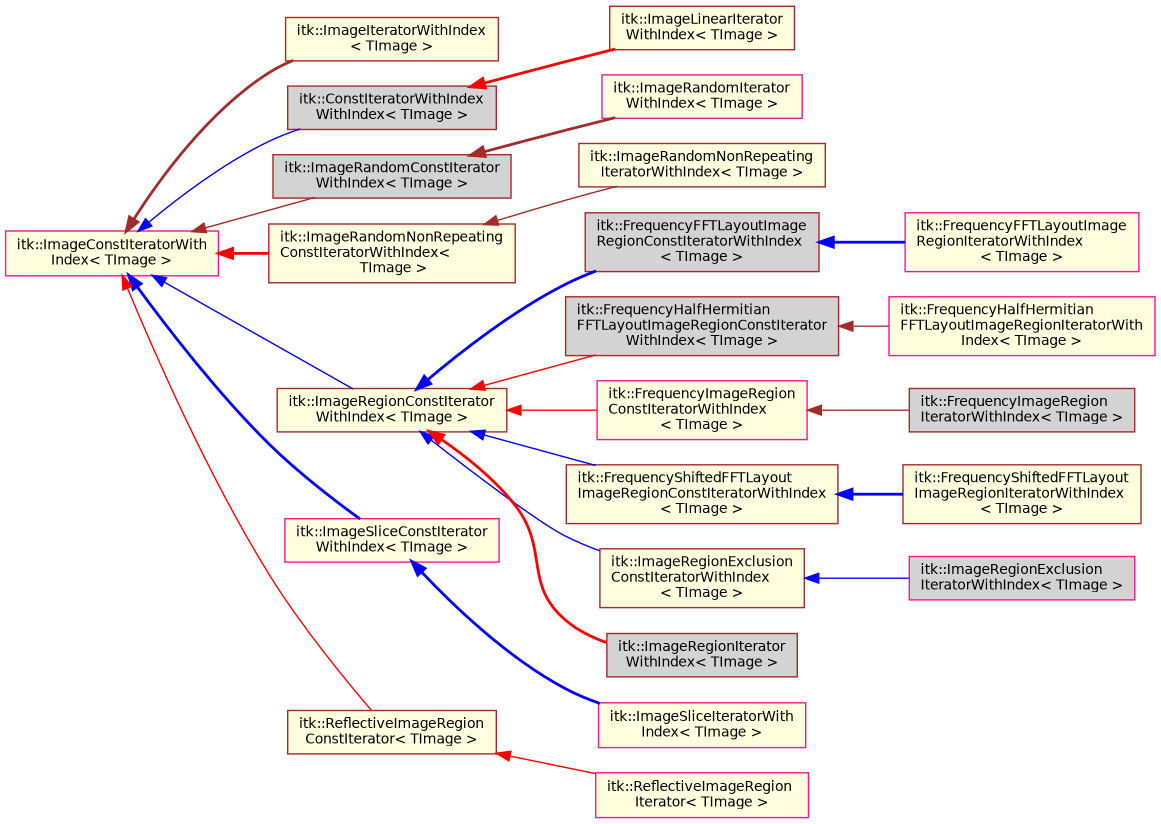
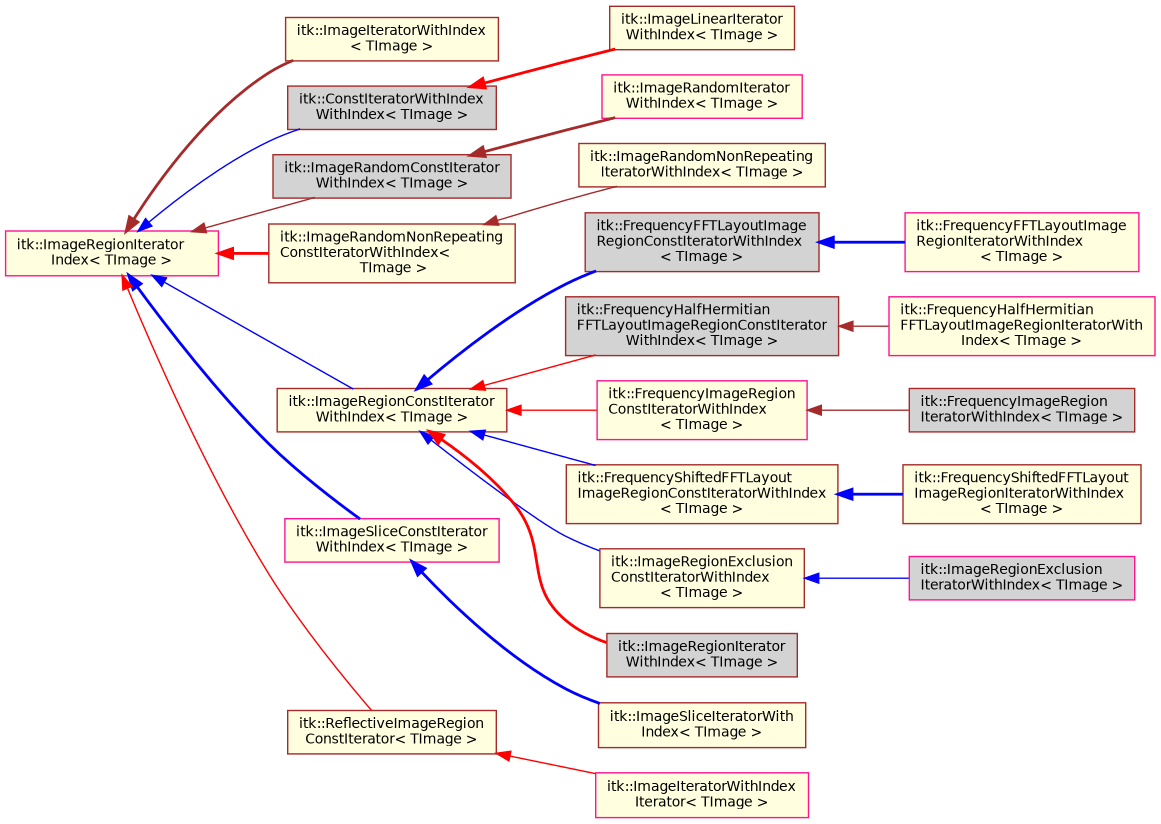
(112, 253) -> (112, 253)
(702, 725) -> (702, 725)
(702, 795) -> (702, 795)
